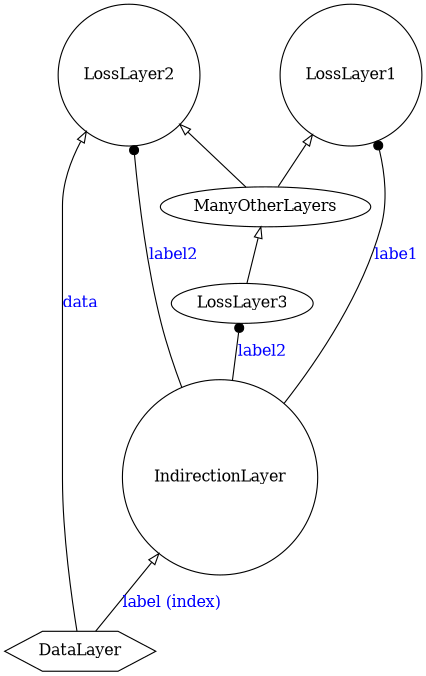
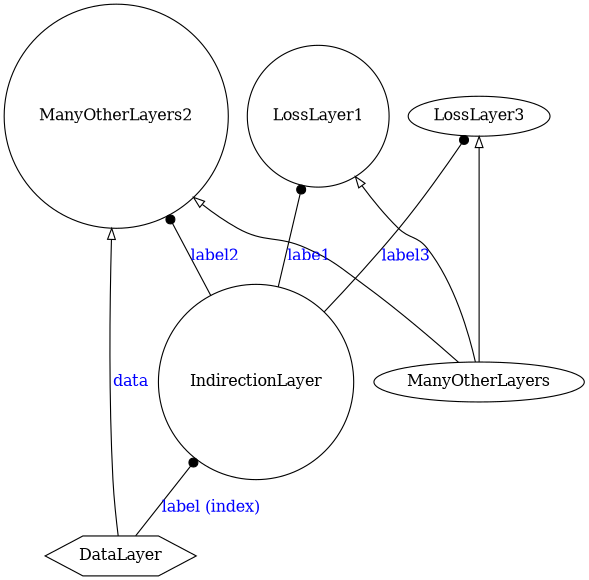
(129, 75) -> (116, 116)
(253, 261) -> (479, 255)
(262, 352) -> (406, 256)
(124, 597) -> (163, 501)
